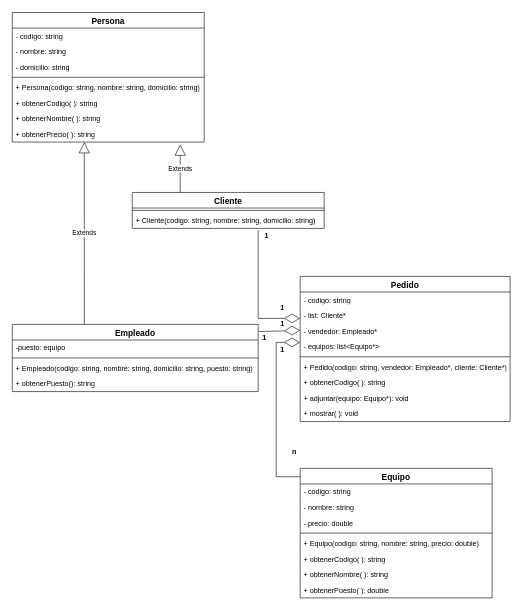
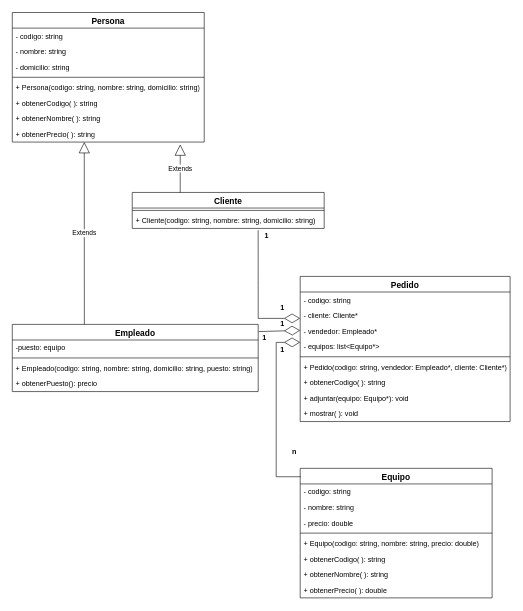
(330, 316) -> (336, 316)
(63, 384) -> (63, 384)
(352, 591) -> (351, 591)
